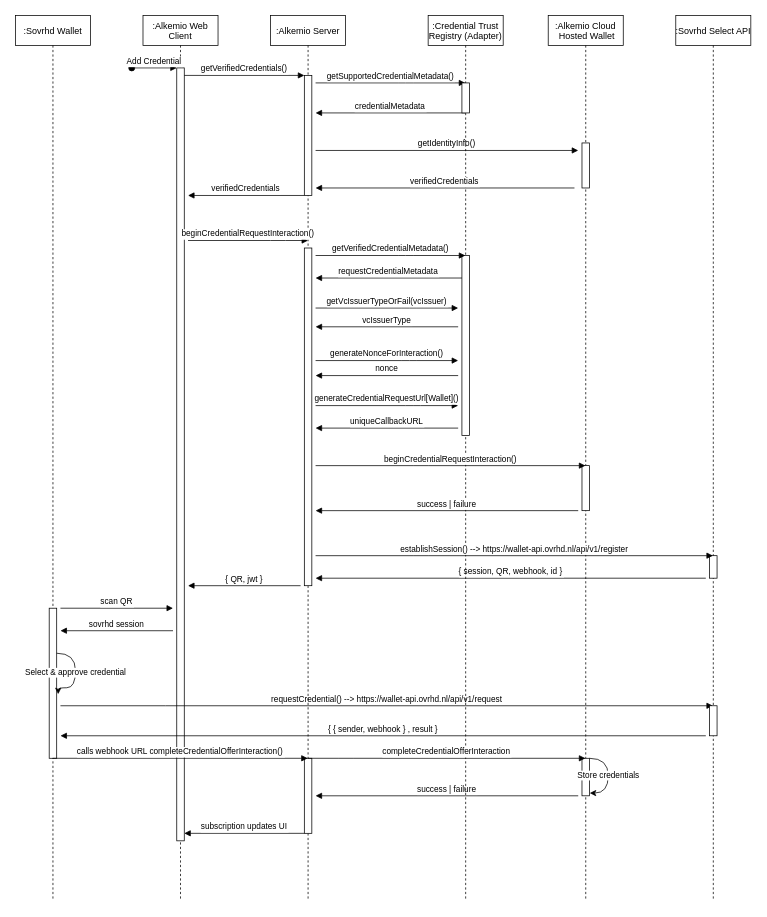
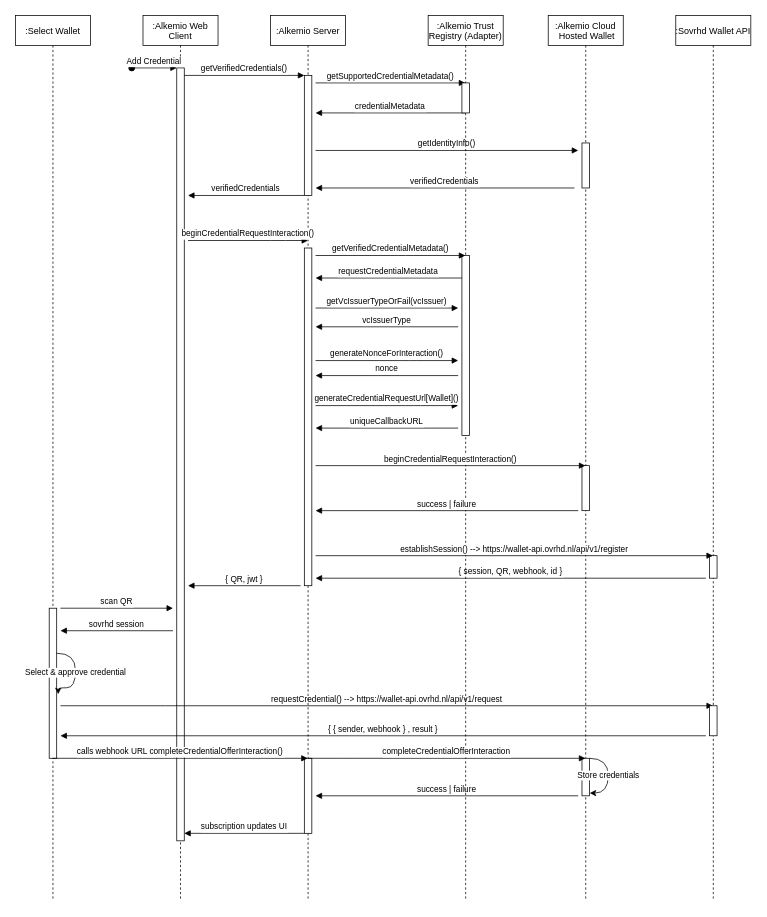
(465, 26) -> (465, 26)
(53, 31) -> (53, 31)
(713, 31) -> (713, 31)
